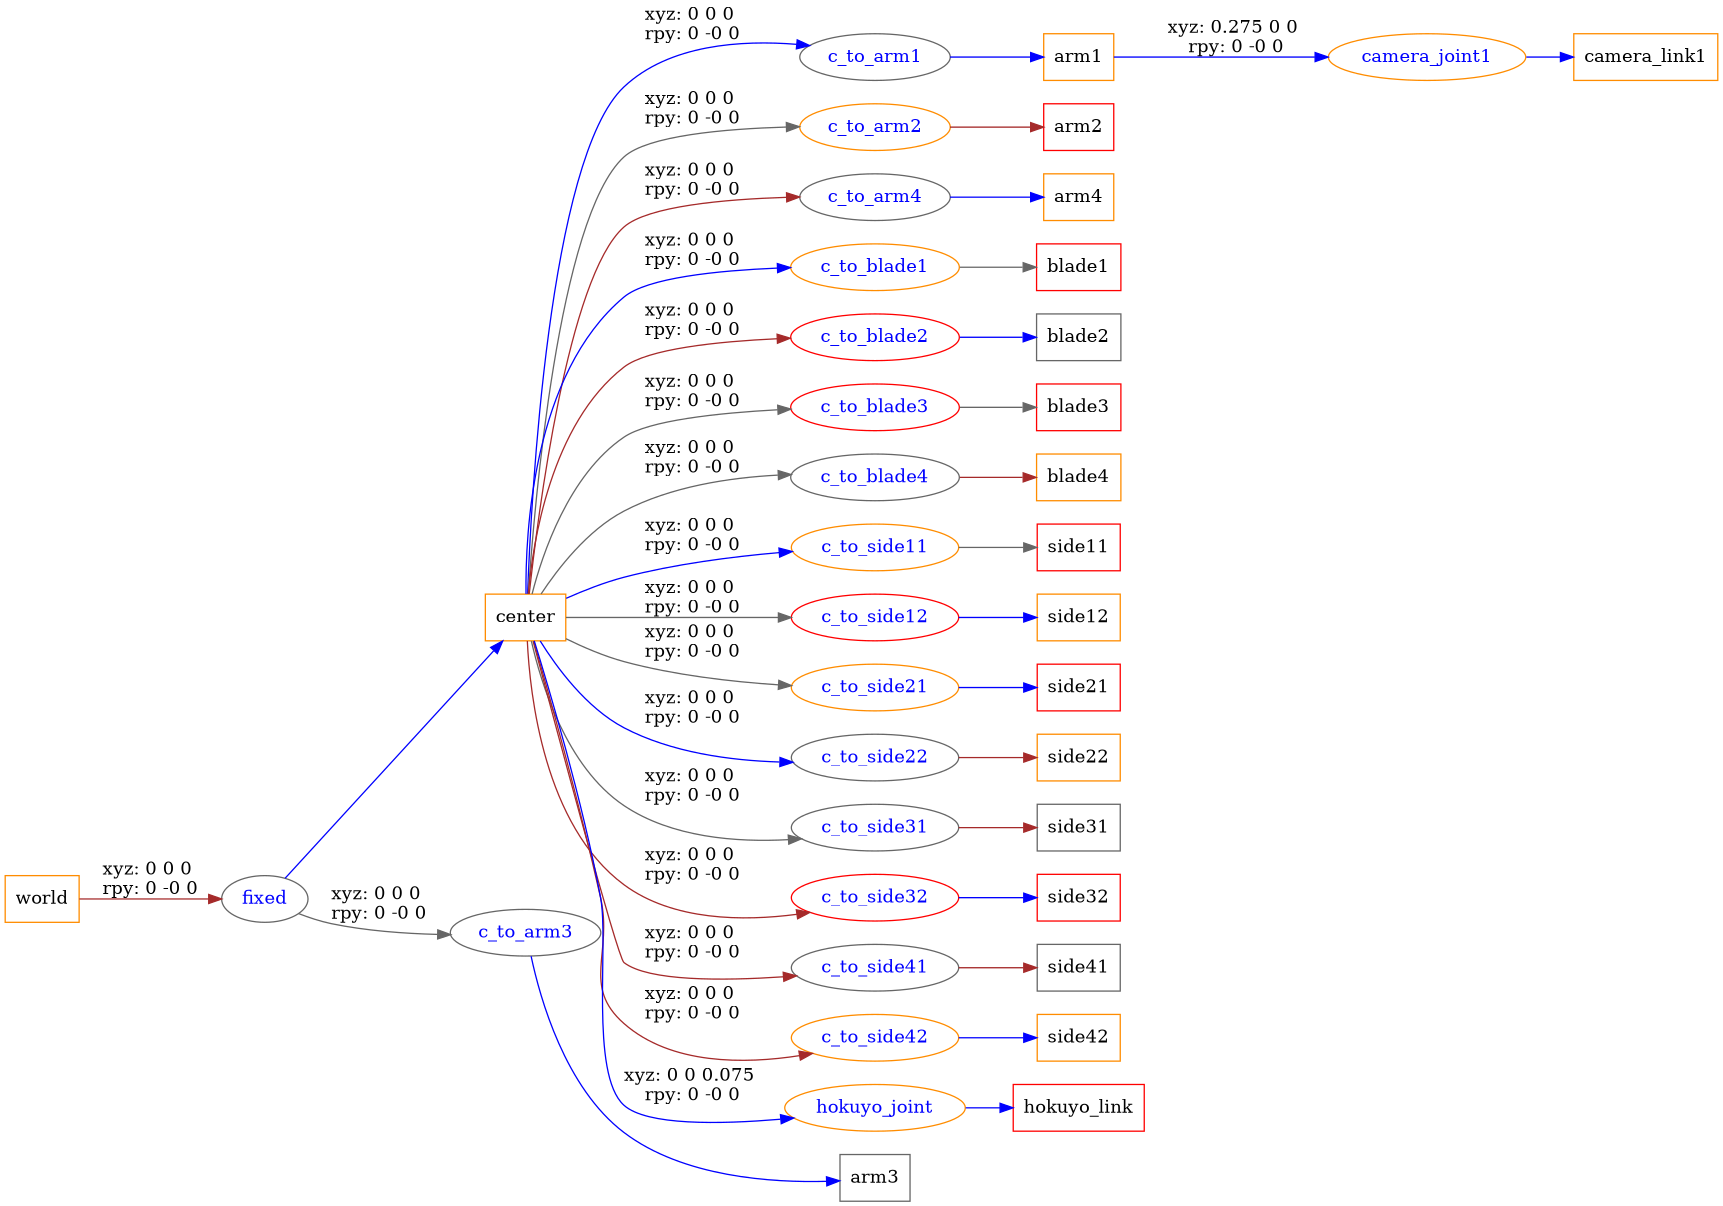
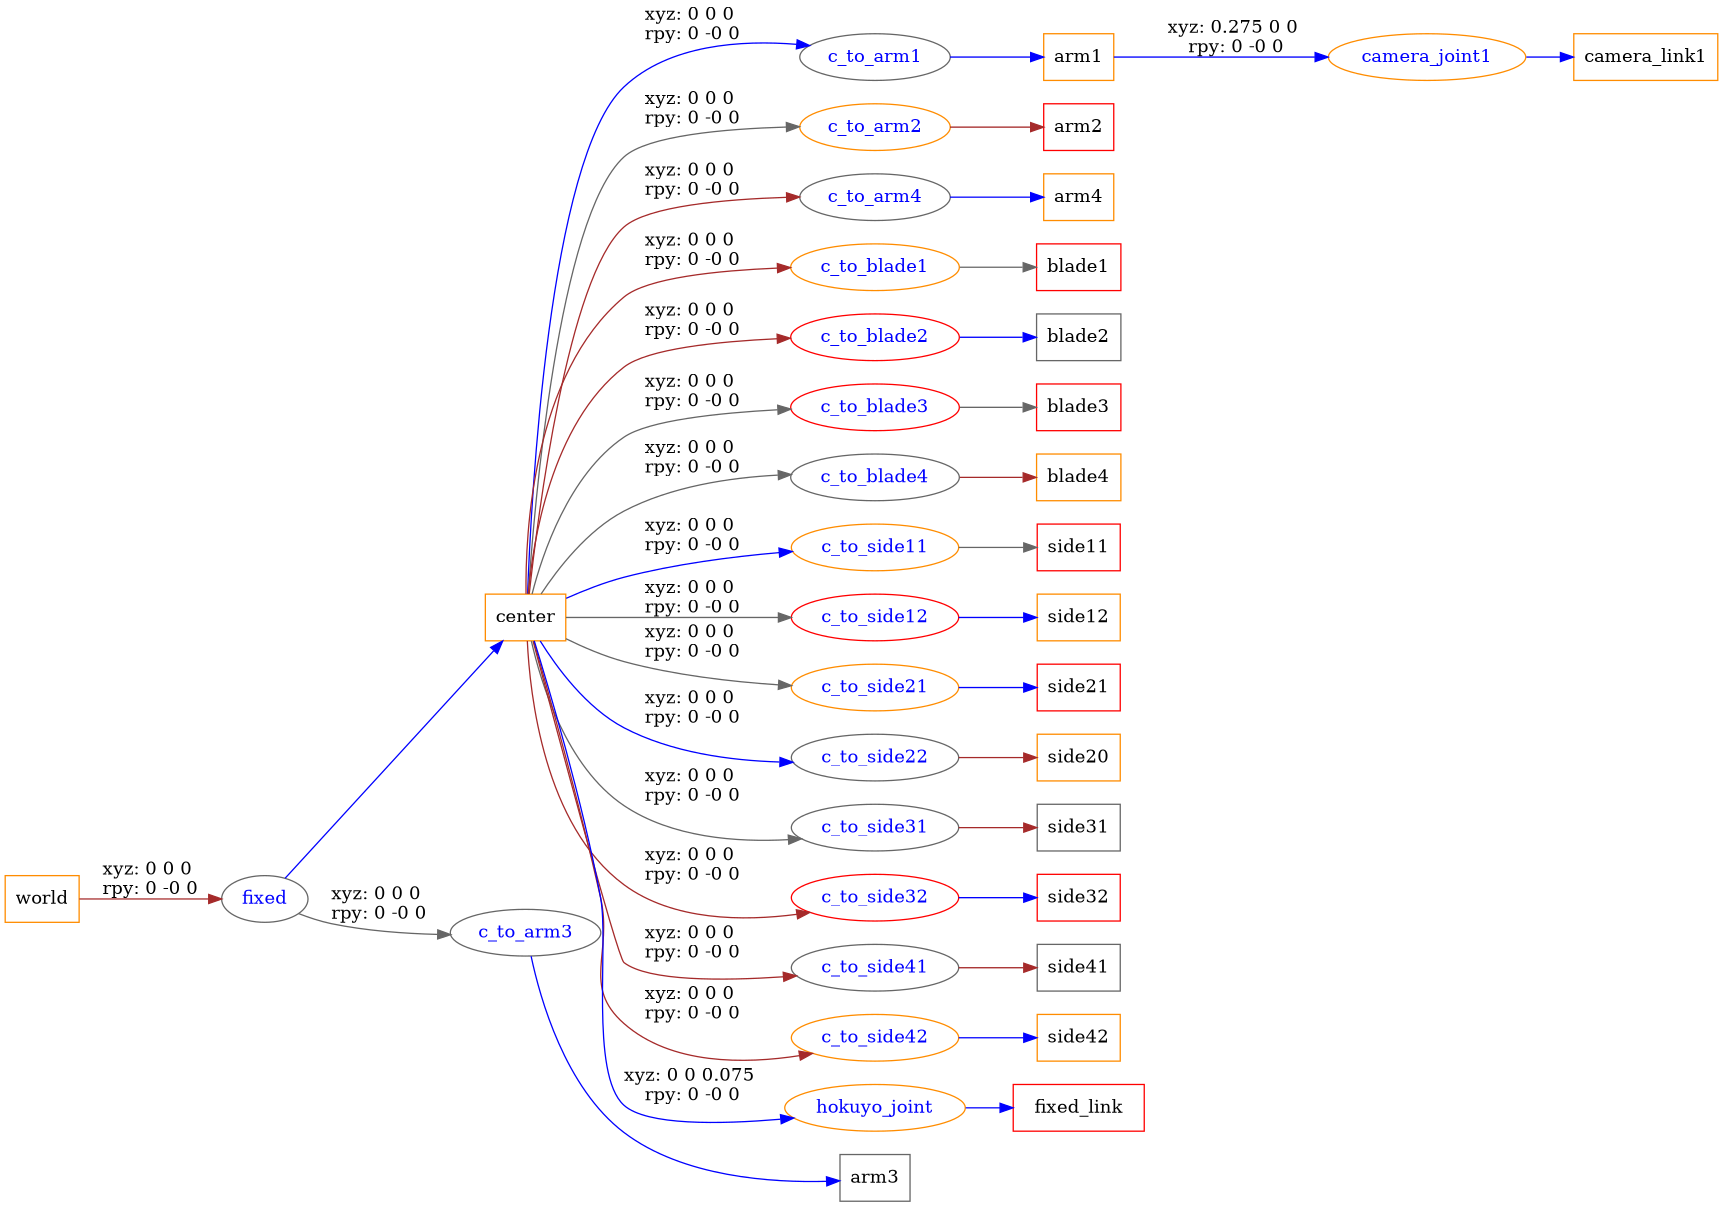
(580, 351) -> (580, 351)
(1079, 758) -> (1079, 758)
(1079, 1108) -> (1079, 1108)
